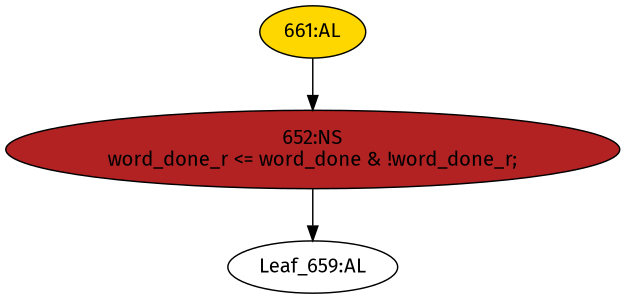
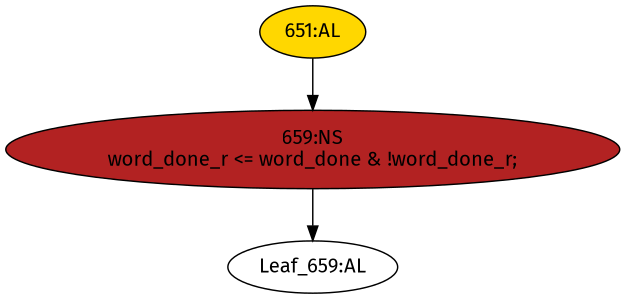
(313, 32) -> (313, 32)
(313, 149) -> (313, 149)
